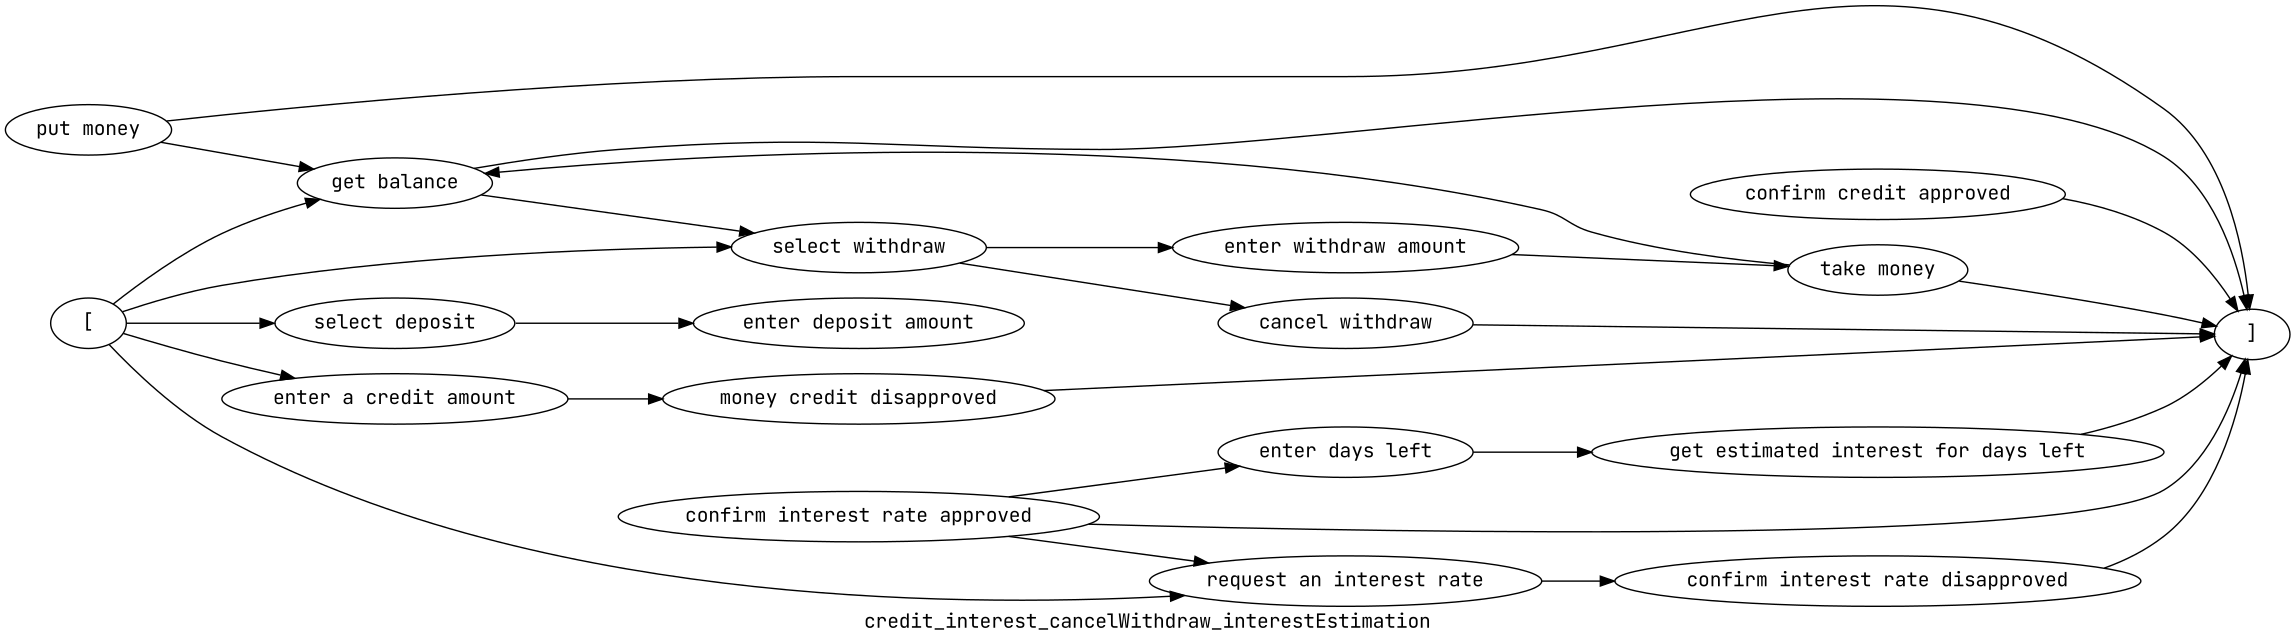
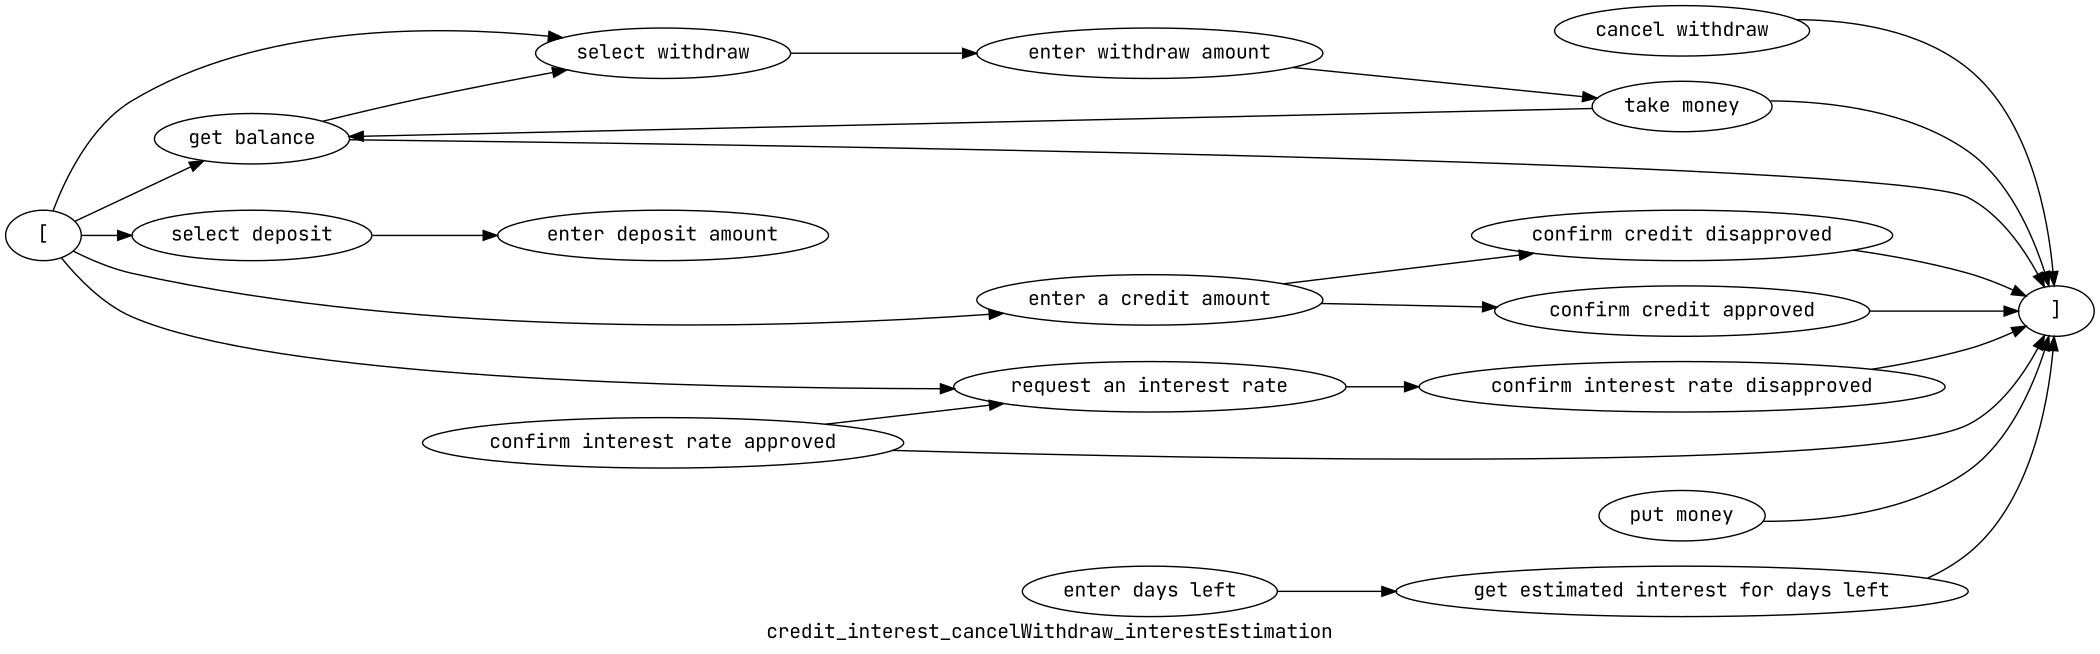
(230, 154) -> none
(1095, 284) -> none
none -> (1402, 305)
(859, 399) -> (1682, 235)
(1117, 482) -> none
